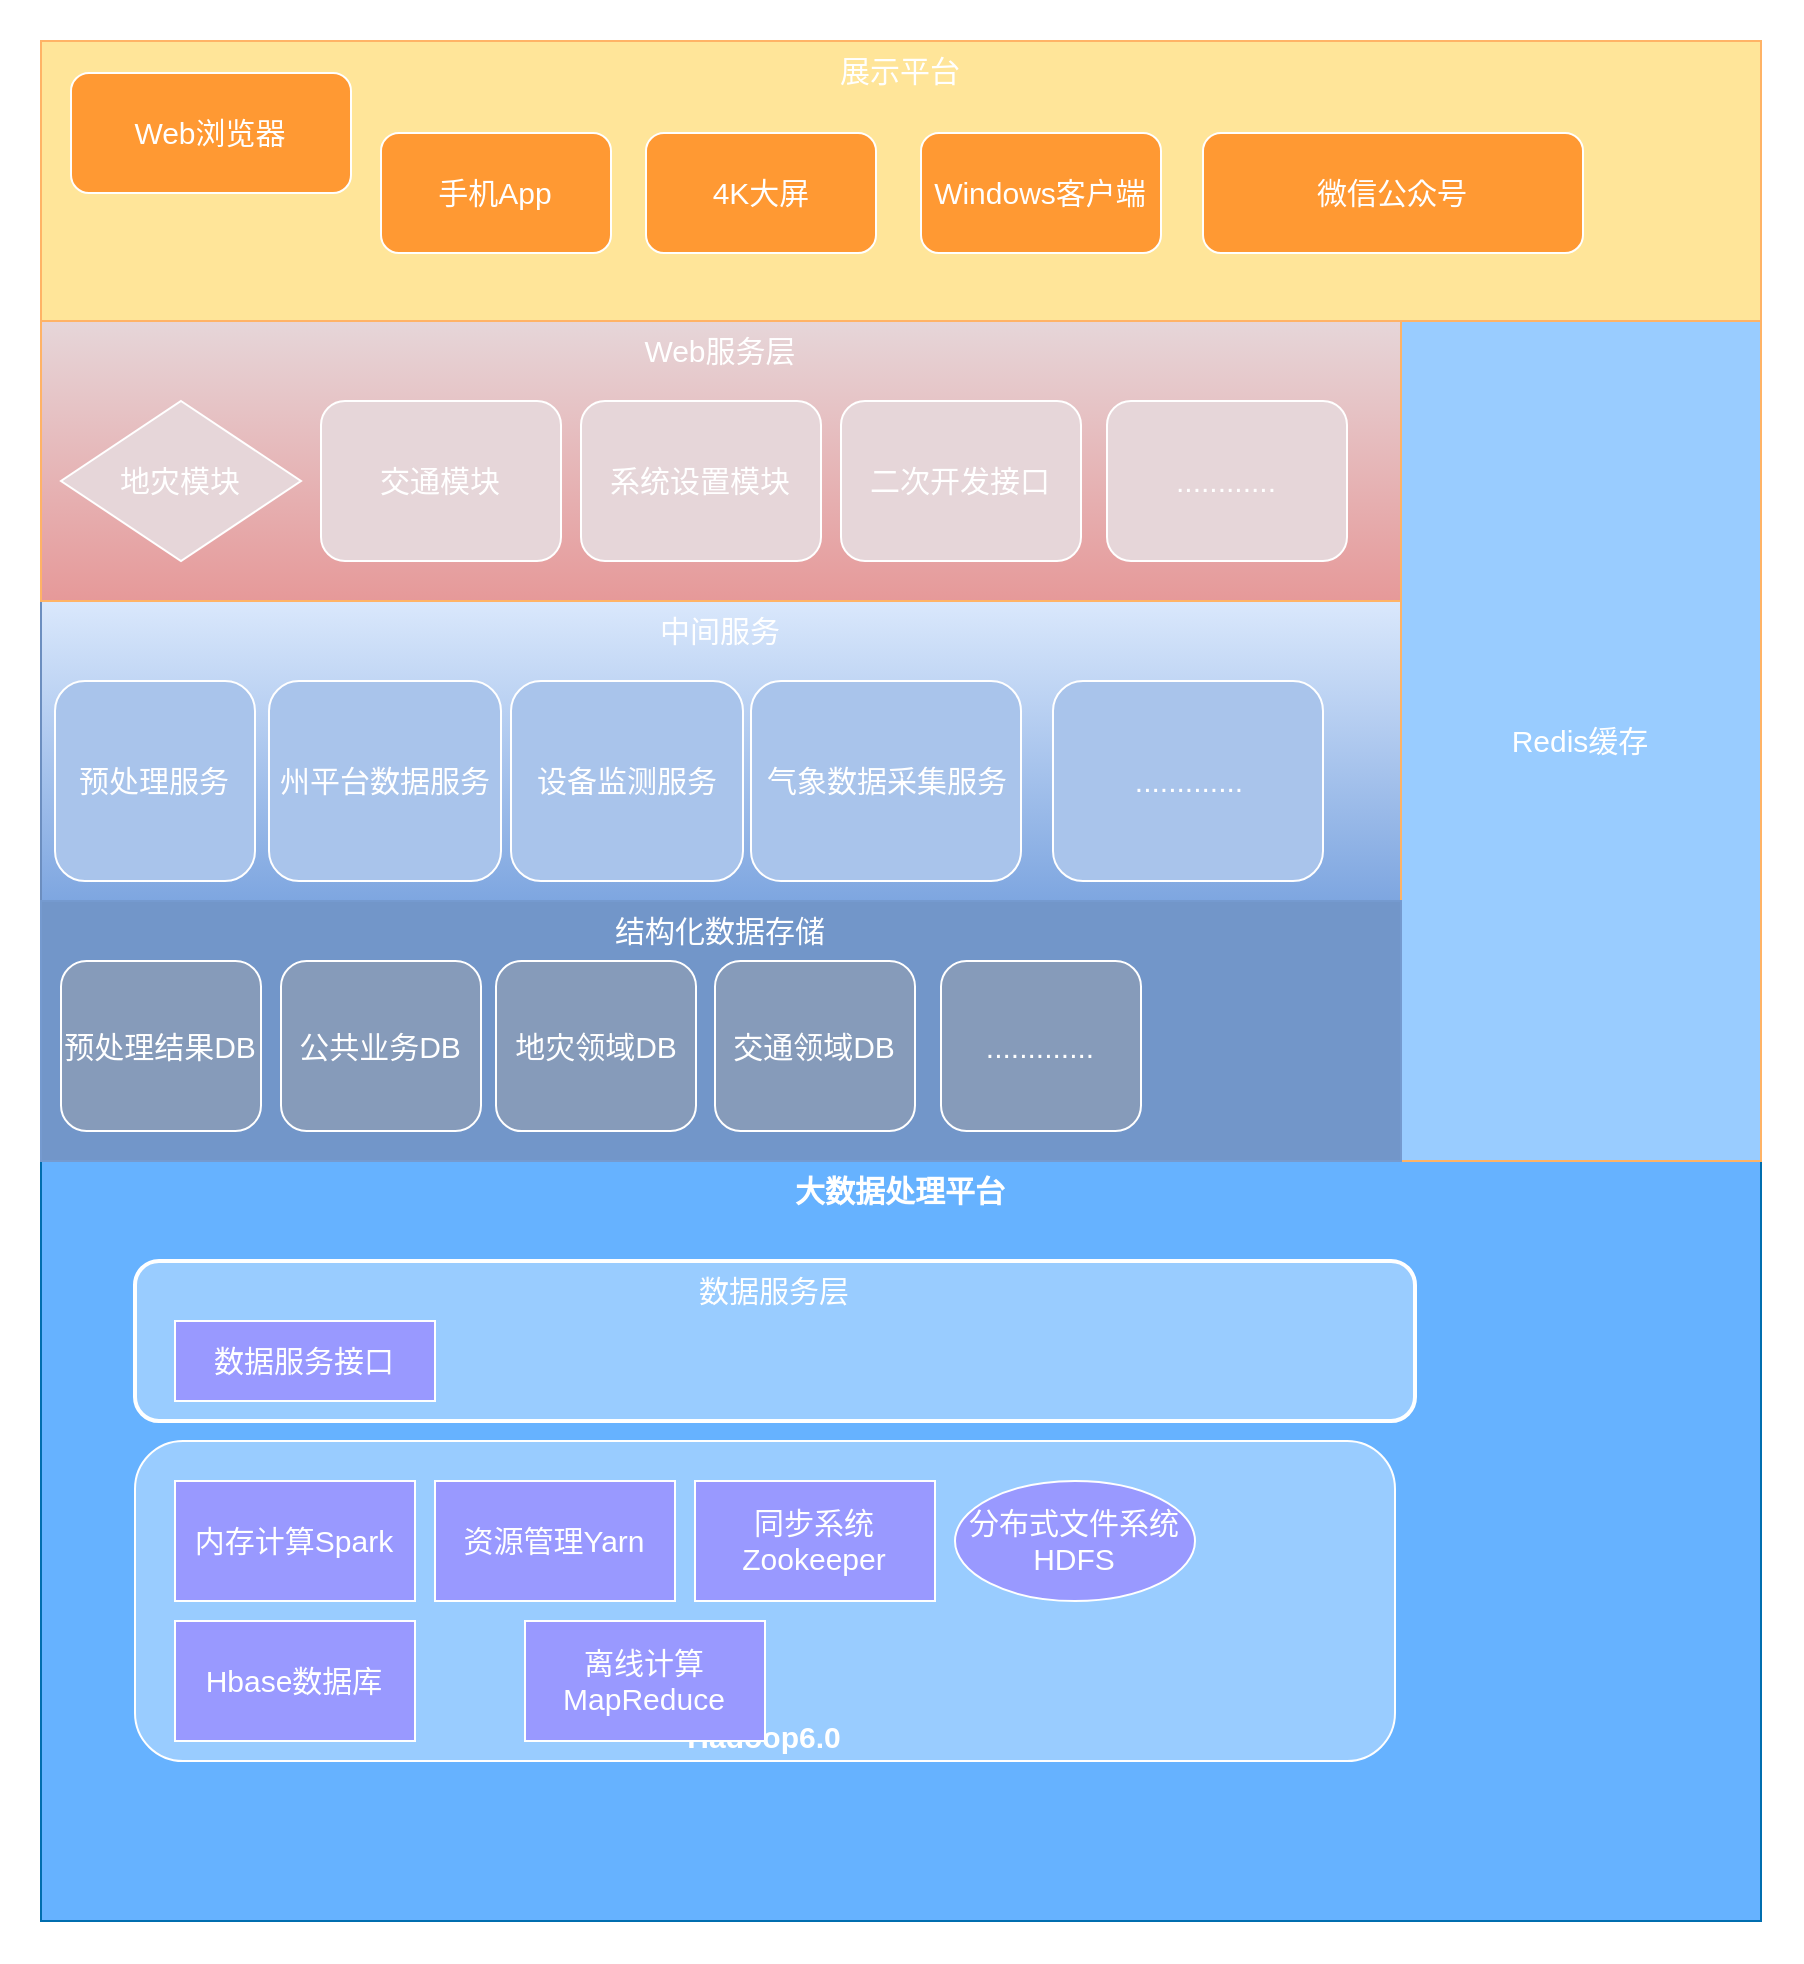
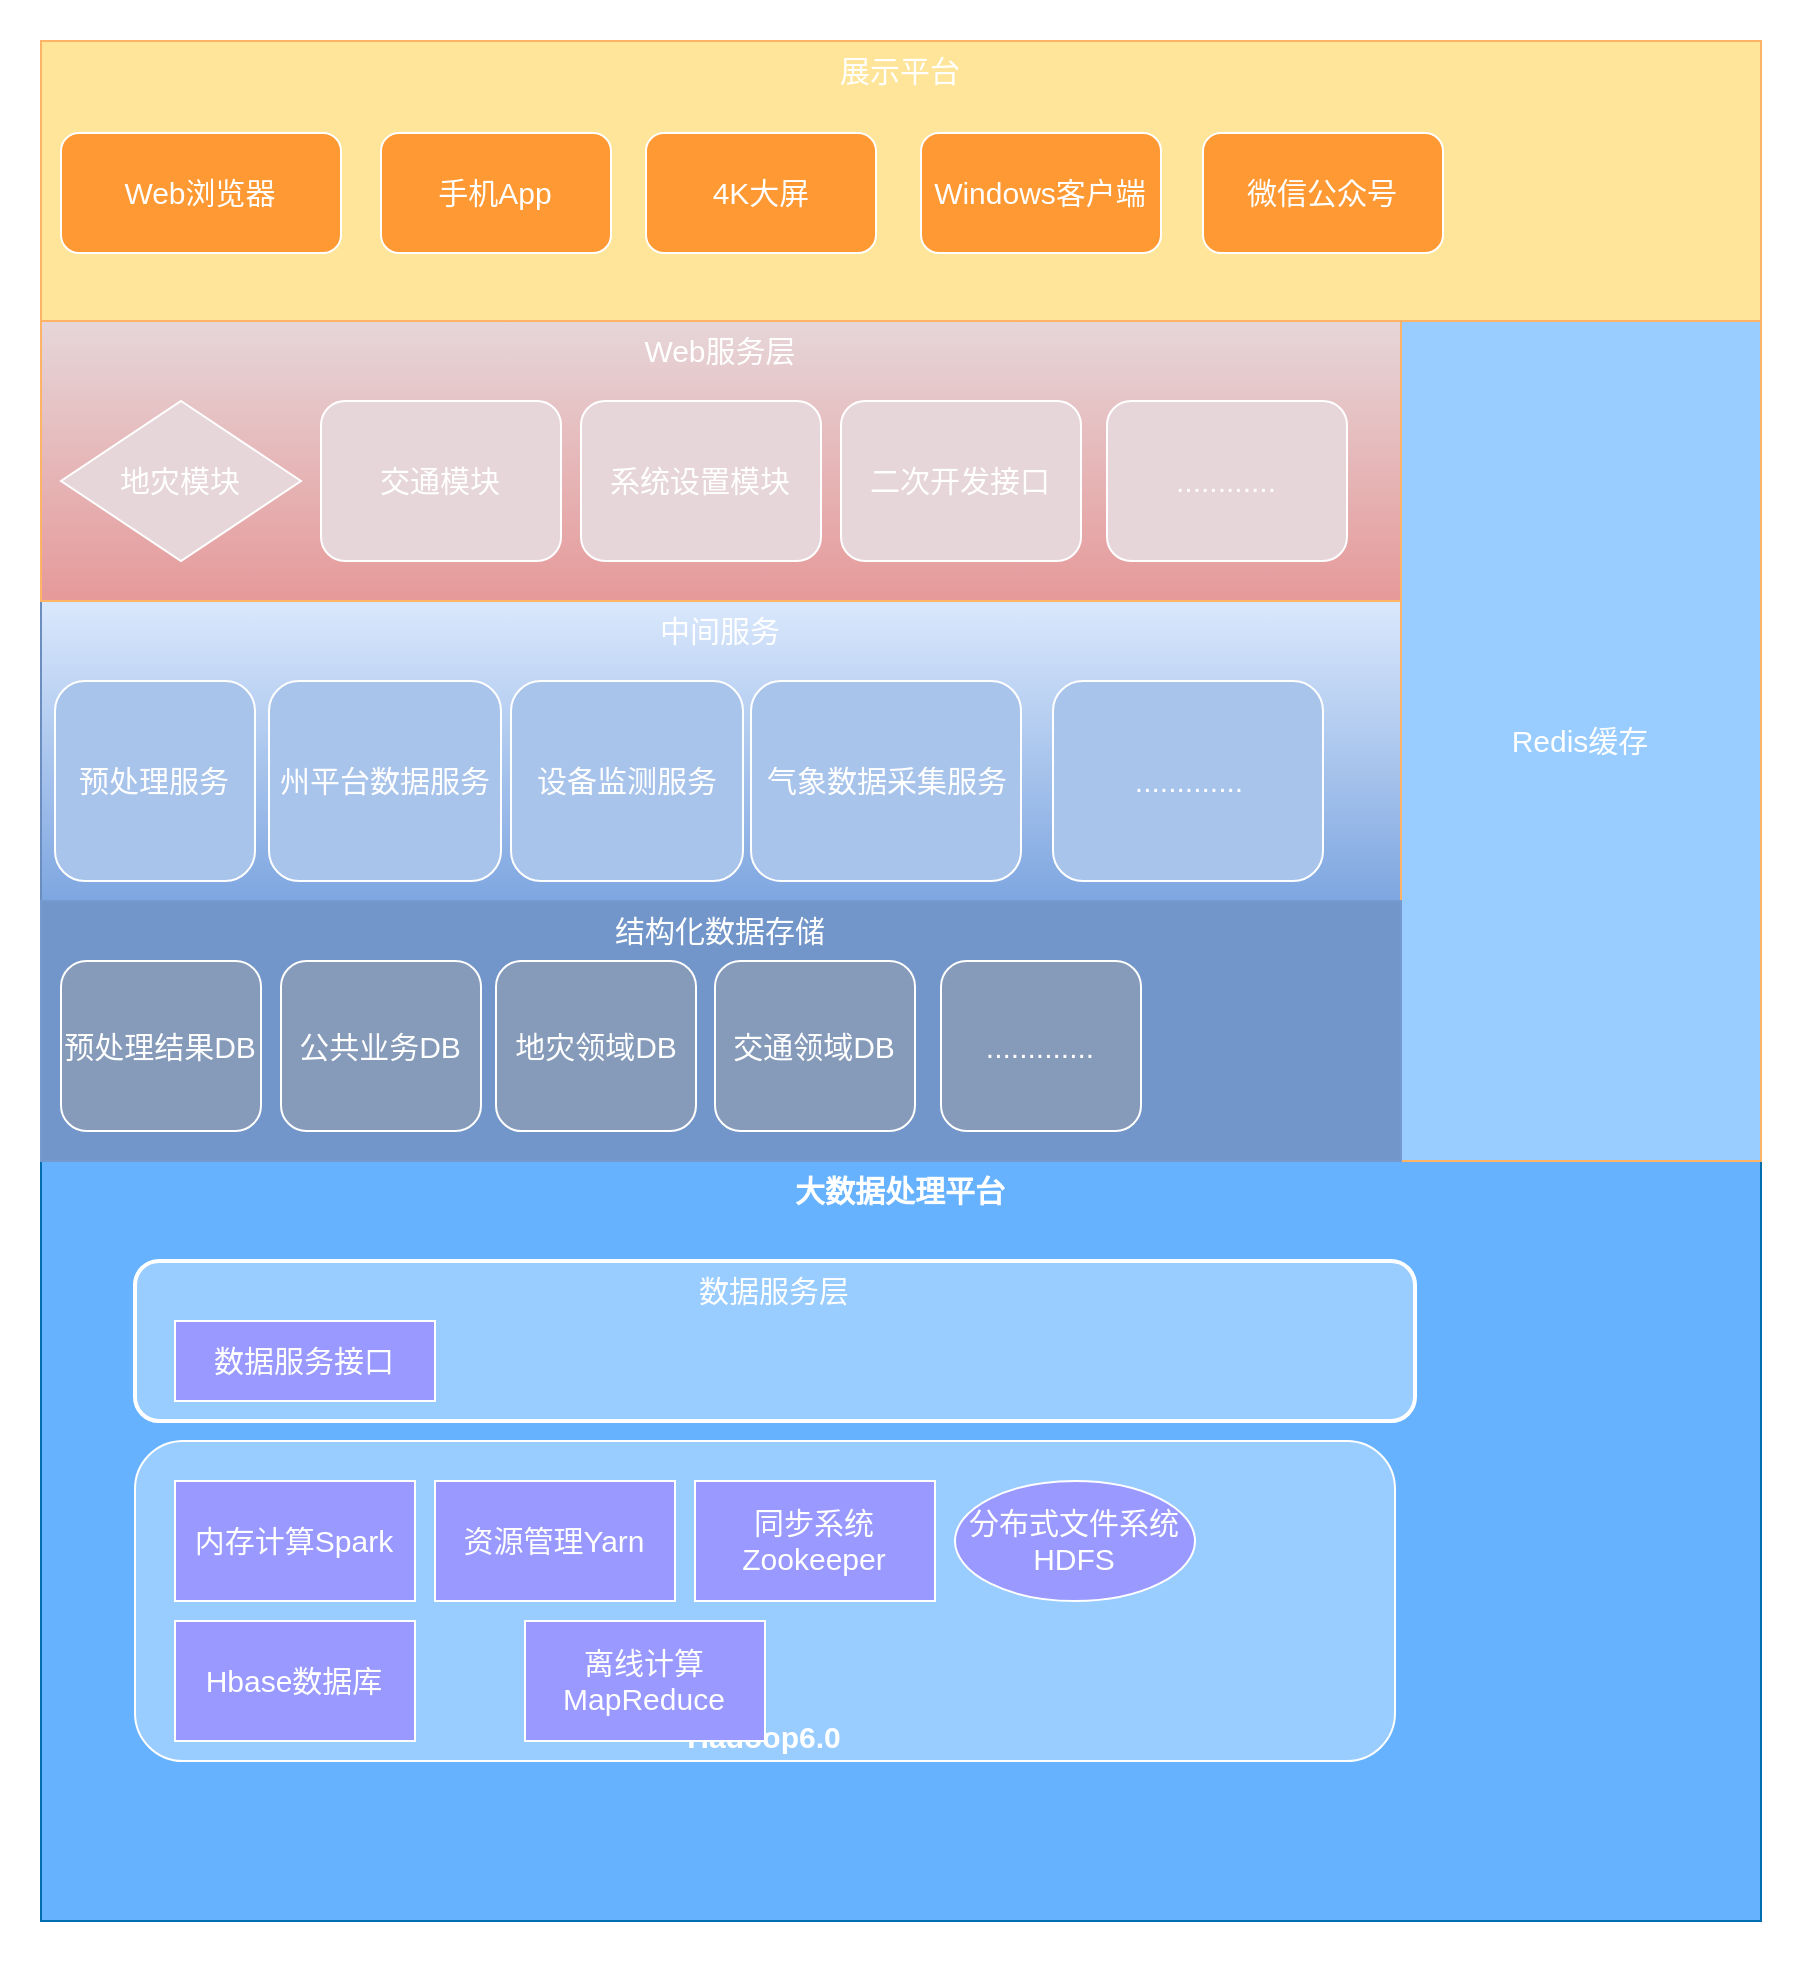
(211, 133) -> (201, 193)
(1393, 193) -> (1323, 193)
